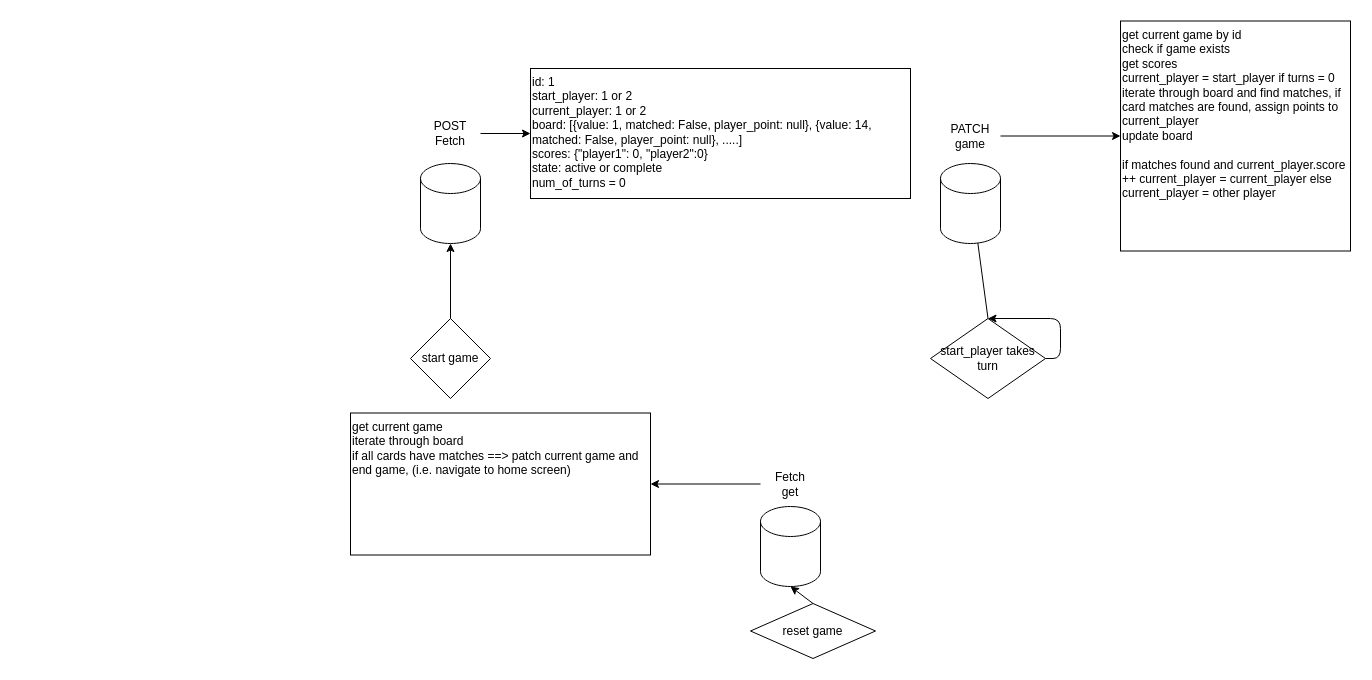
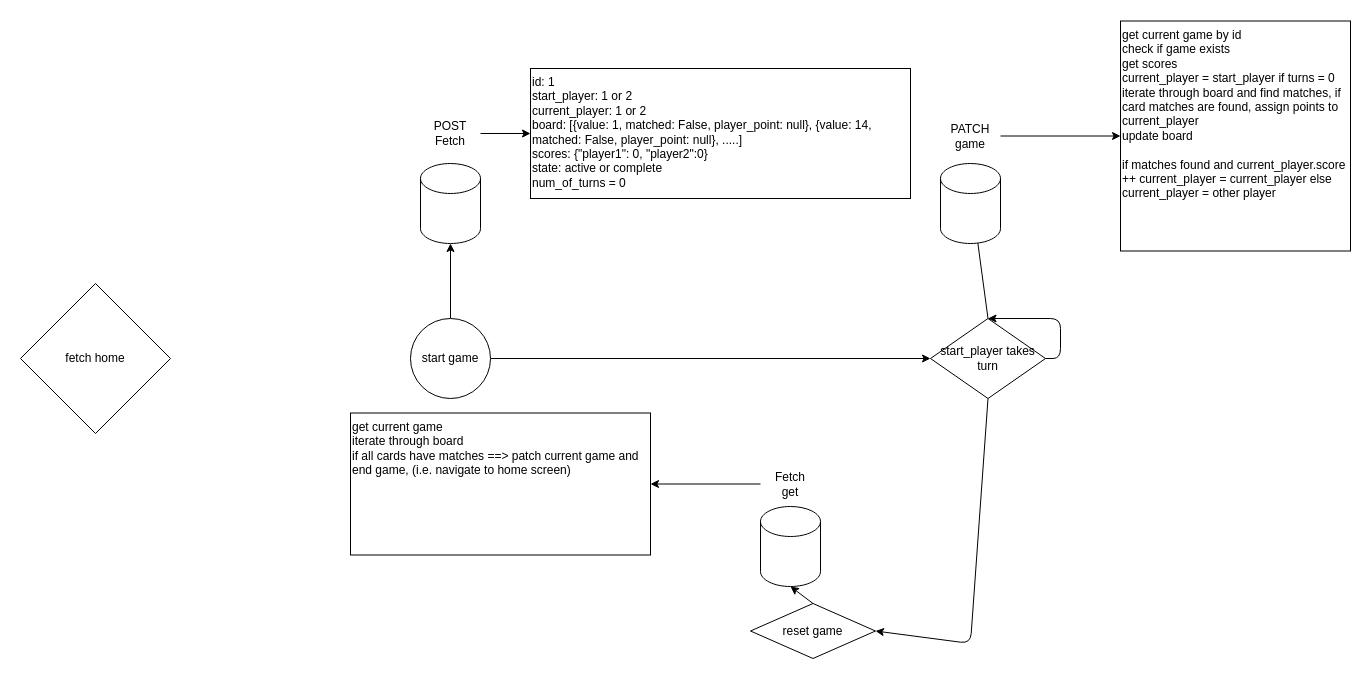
none -> (96, 359)
(451, 359) -> (451, 359)
none -> (707, 359)
none -> (976, 561)
